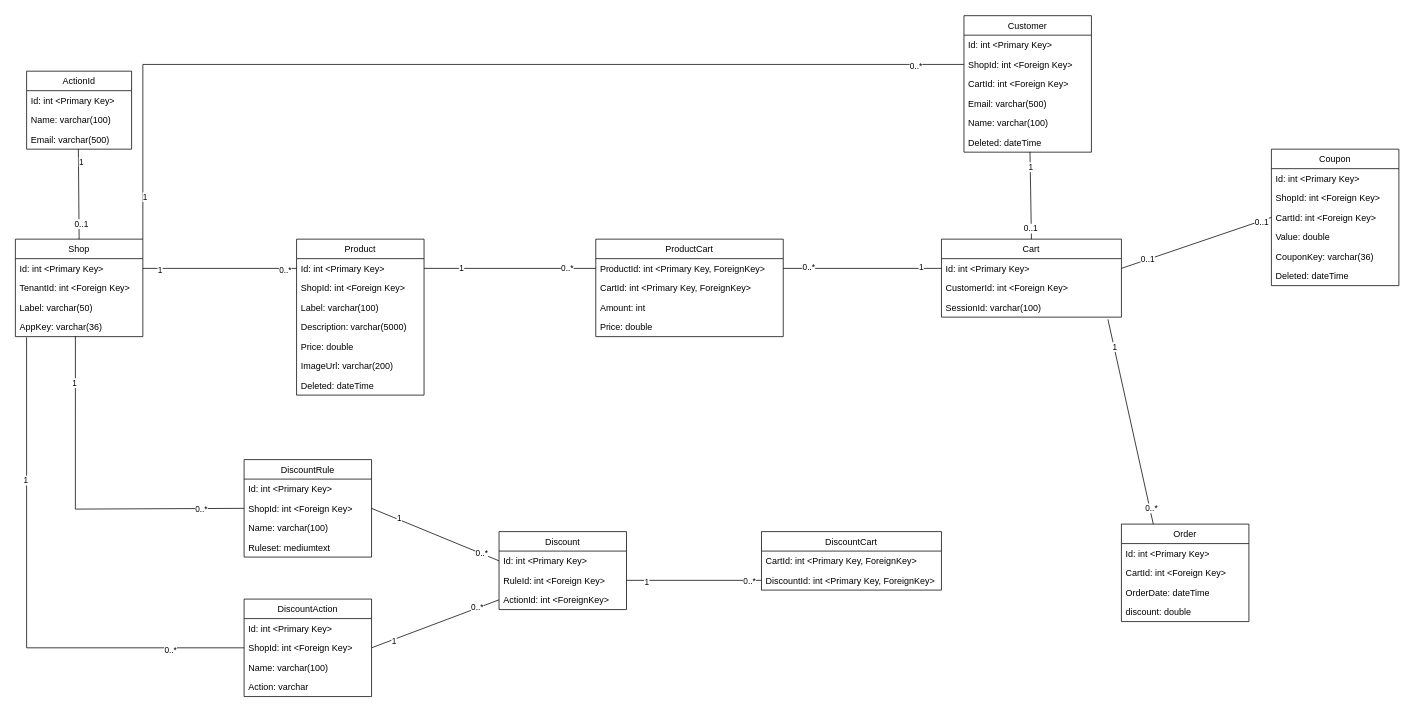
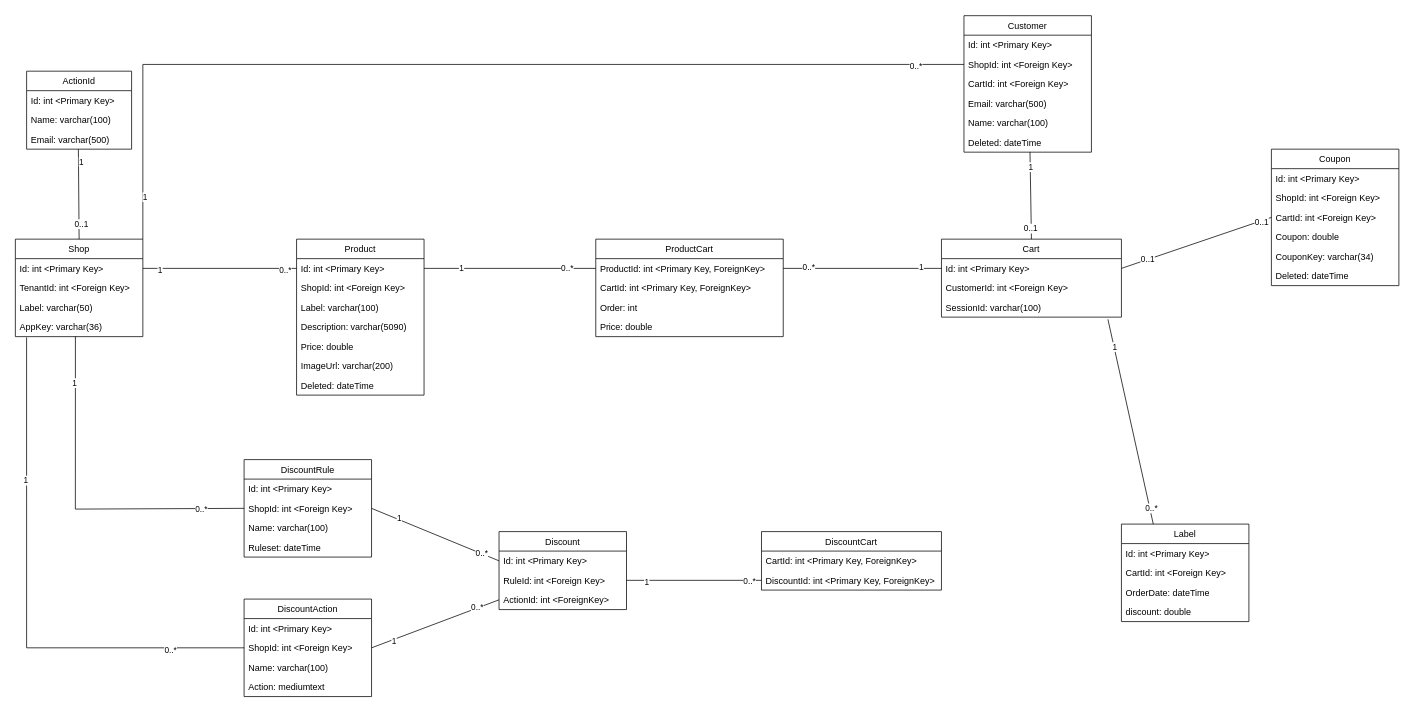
(1304, 237) -> (1308, 237)
(1329, 257) -> (1329, 257)
(624, 308) -> (622, 308)
(362, 327) -> (362, 327)
(1185, 534) -> (1185, 534)
(291, 548) -> (286, 548)
(283, 687) -> (289, 687)
